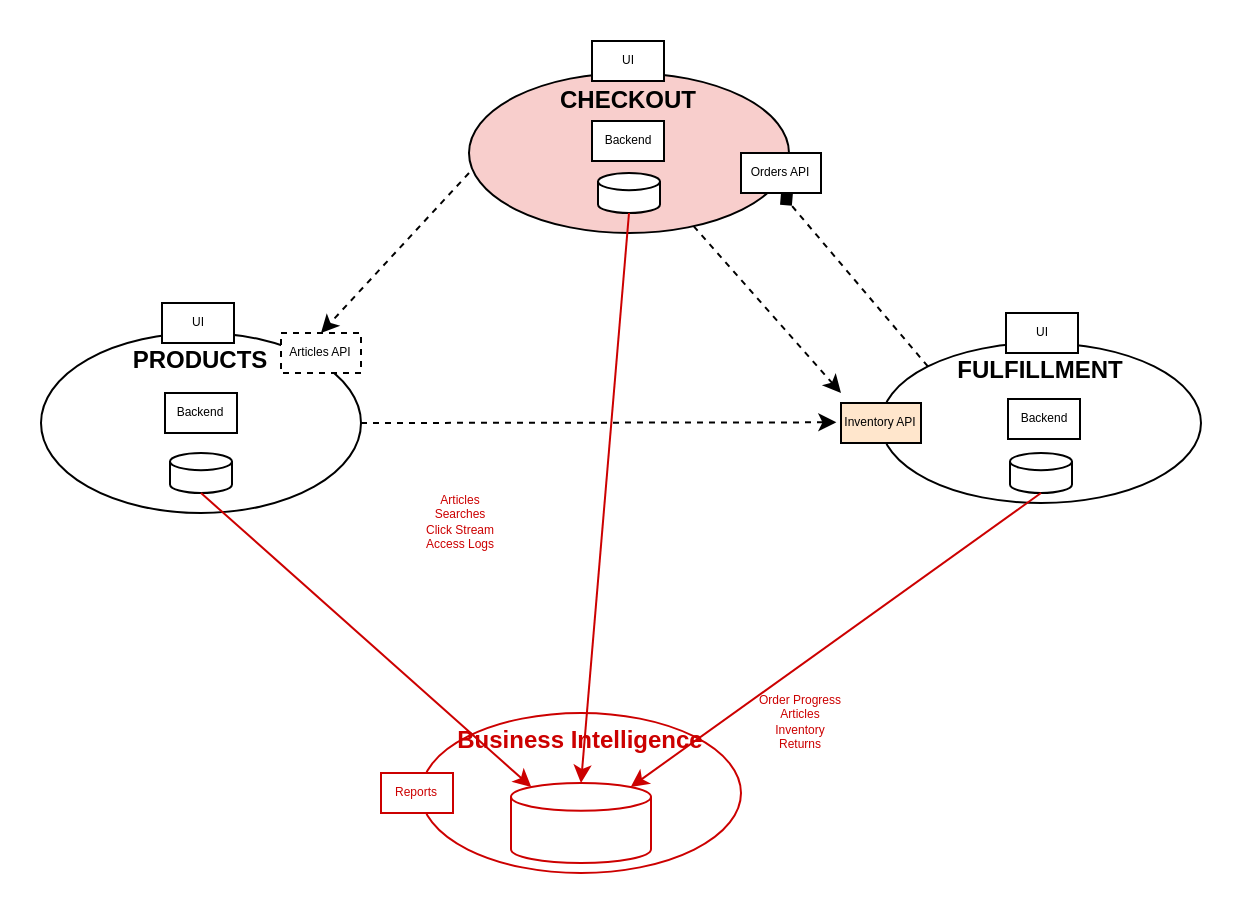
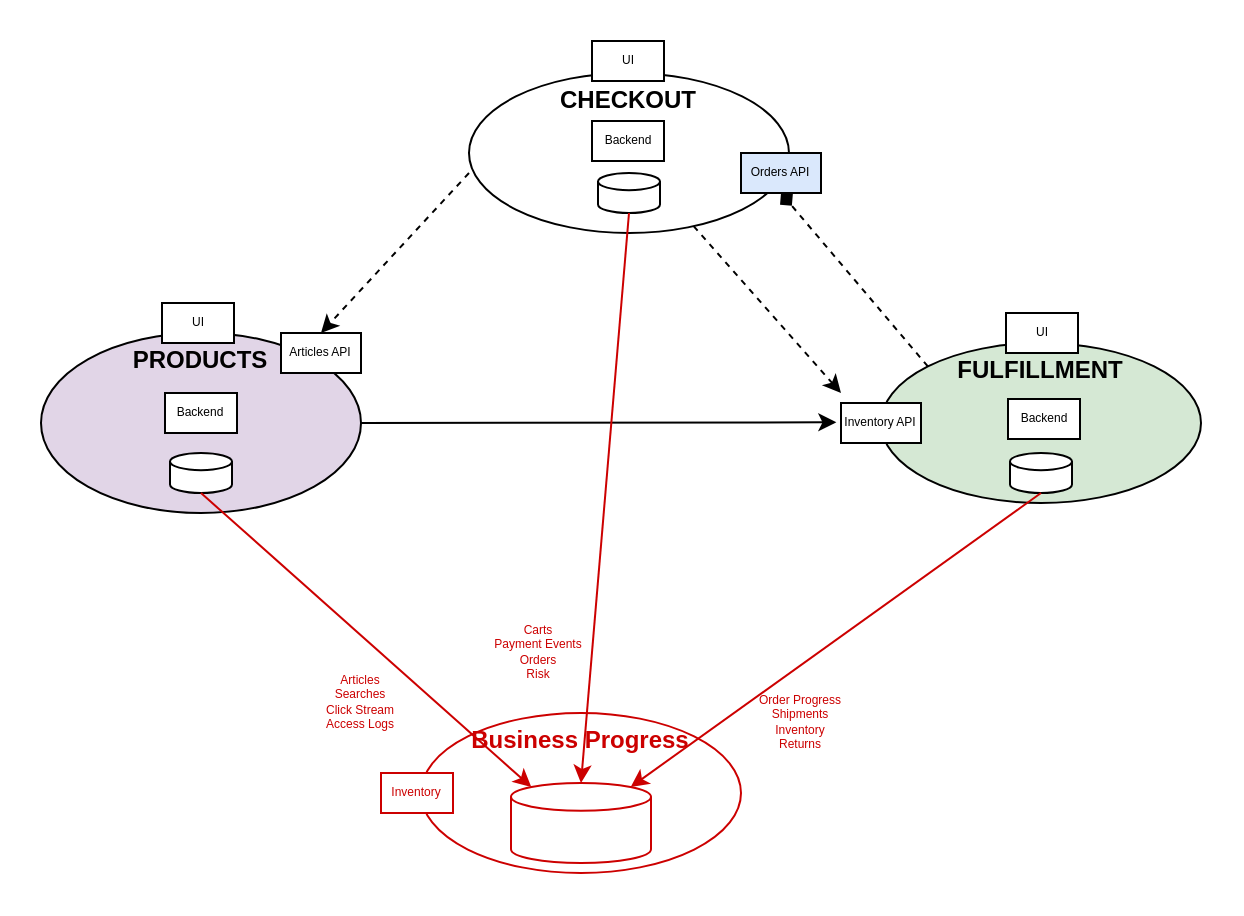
(629, 101) -> (629, 101)
(781, 173) -> (781, 173)
(321, 353) -> (321, 353)
(201, 361) -> (201, 361)
(1041, 371) -> (1041, 371)
(486, 423) -> (486, 423)
(881, 423) -> (881, 423)
(461, 523) -> (361, 703)
none -> (538, 653)
(801, 723) -> (801, 723)
(581, 741) -> (581, 741)
(417, 793) -> (417, 793)
